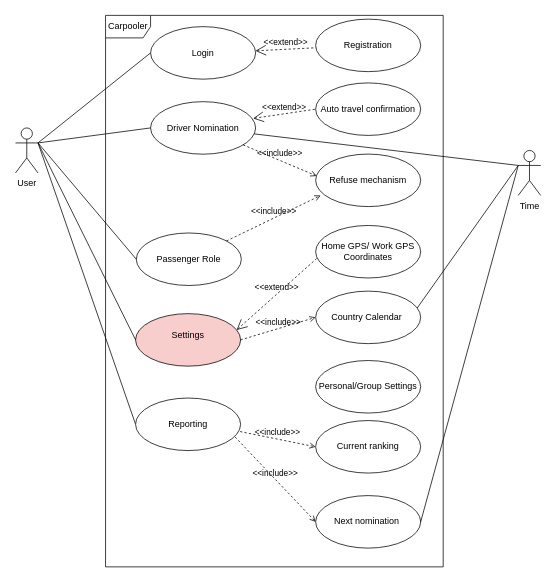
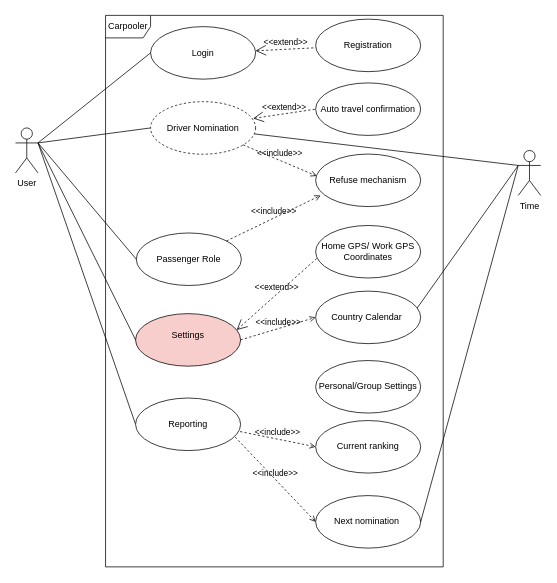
(203, 128) -> (203, 128)
